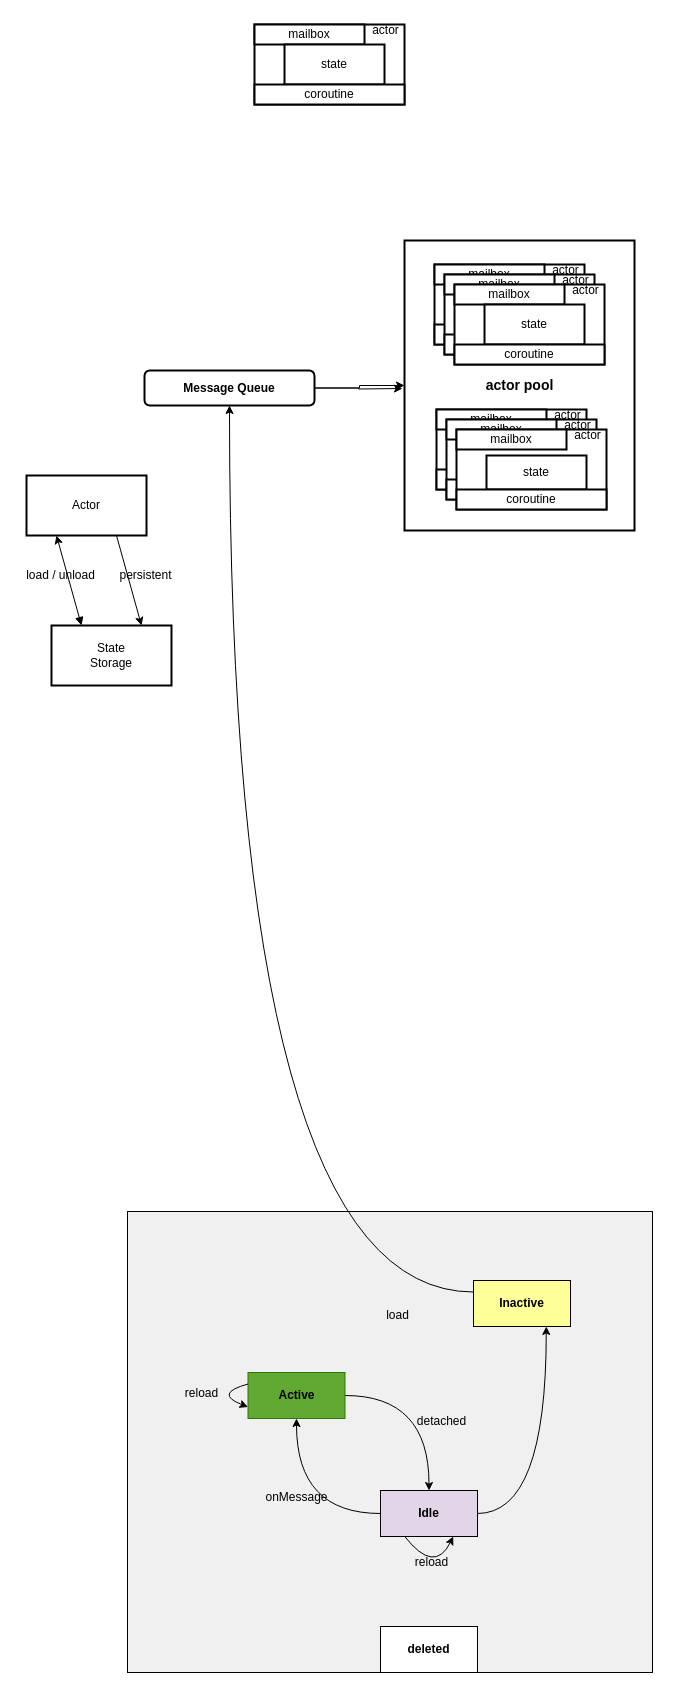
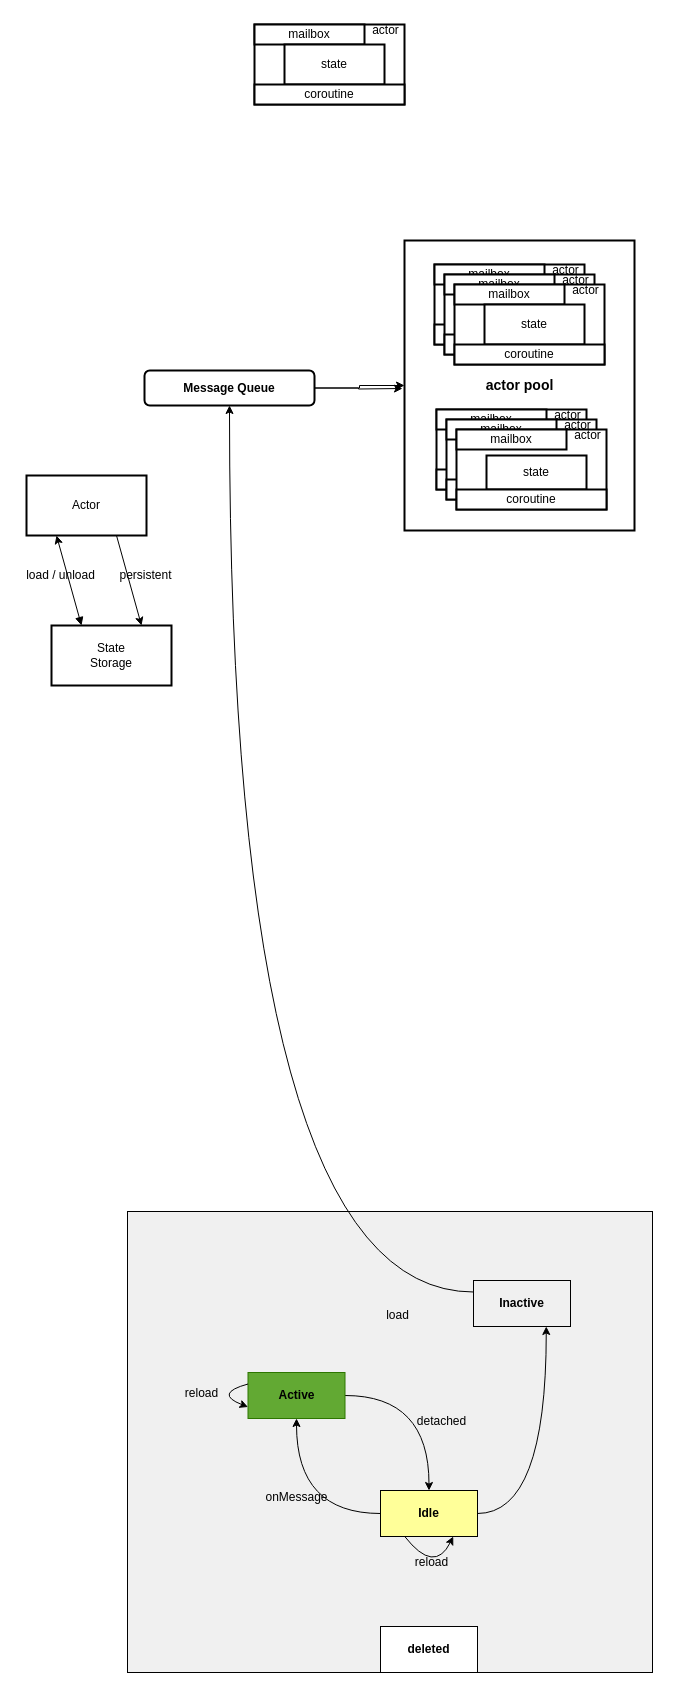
(522, 1304) -> (522, 1304)
(429, 1514) -> (429, 1514)
